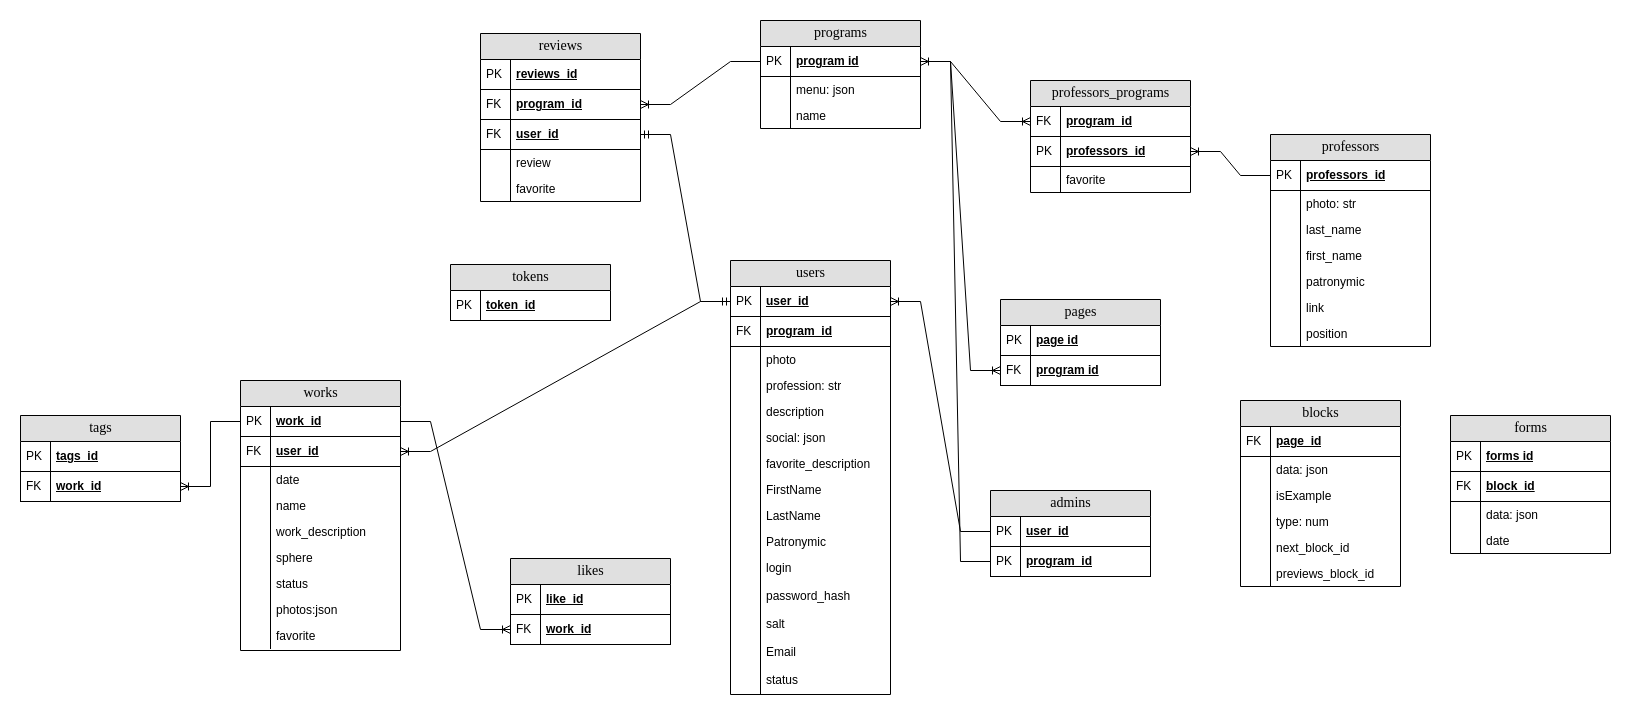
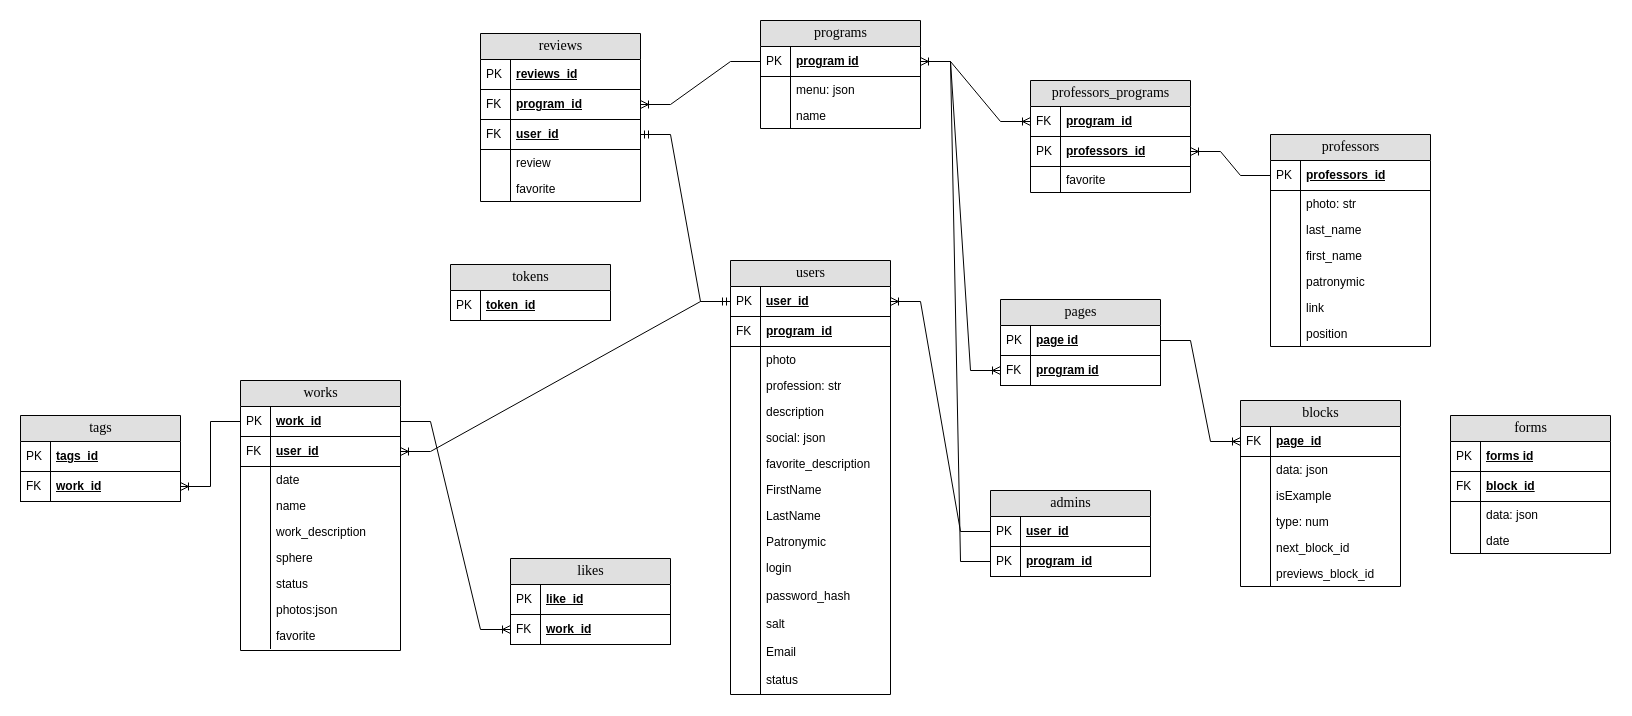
none -> (1201, 391)
